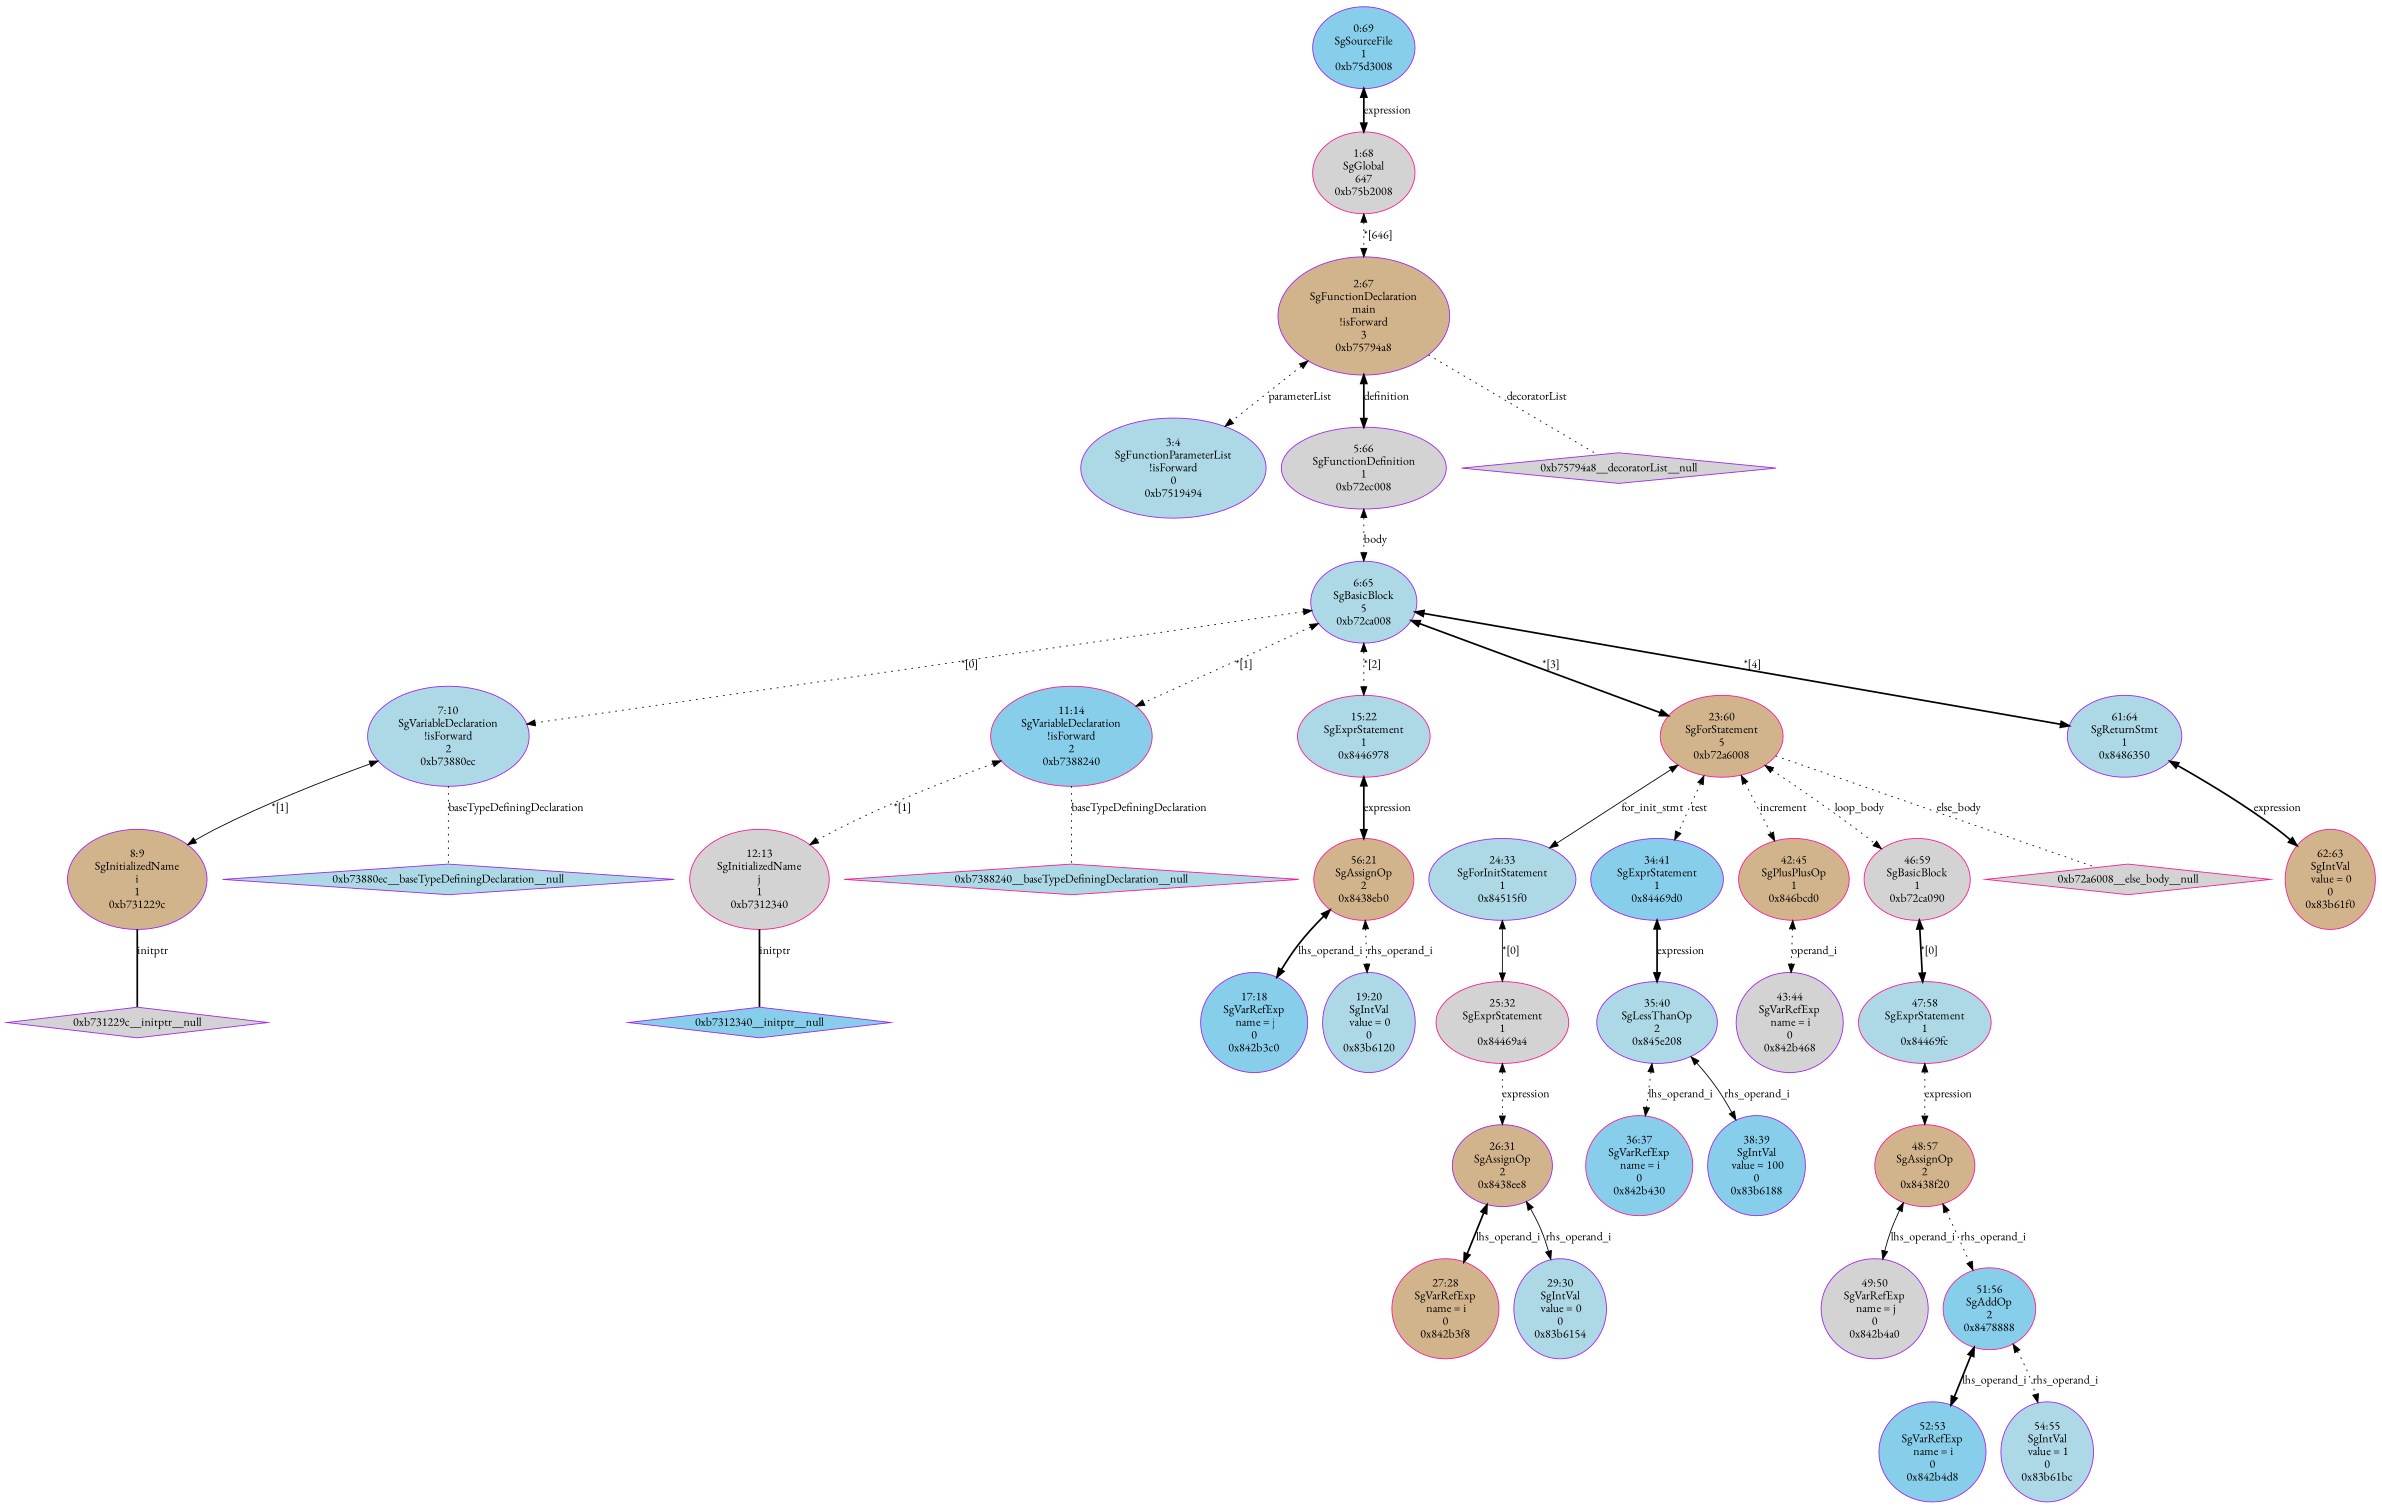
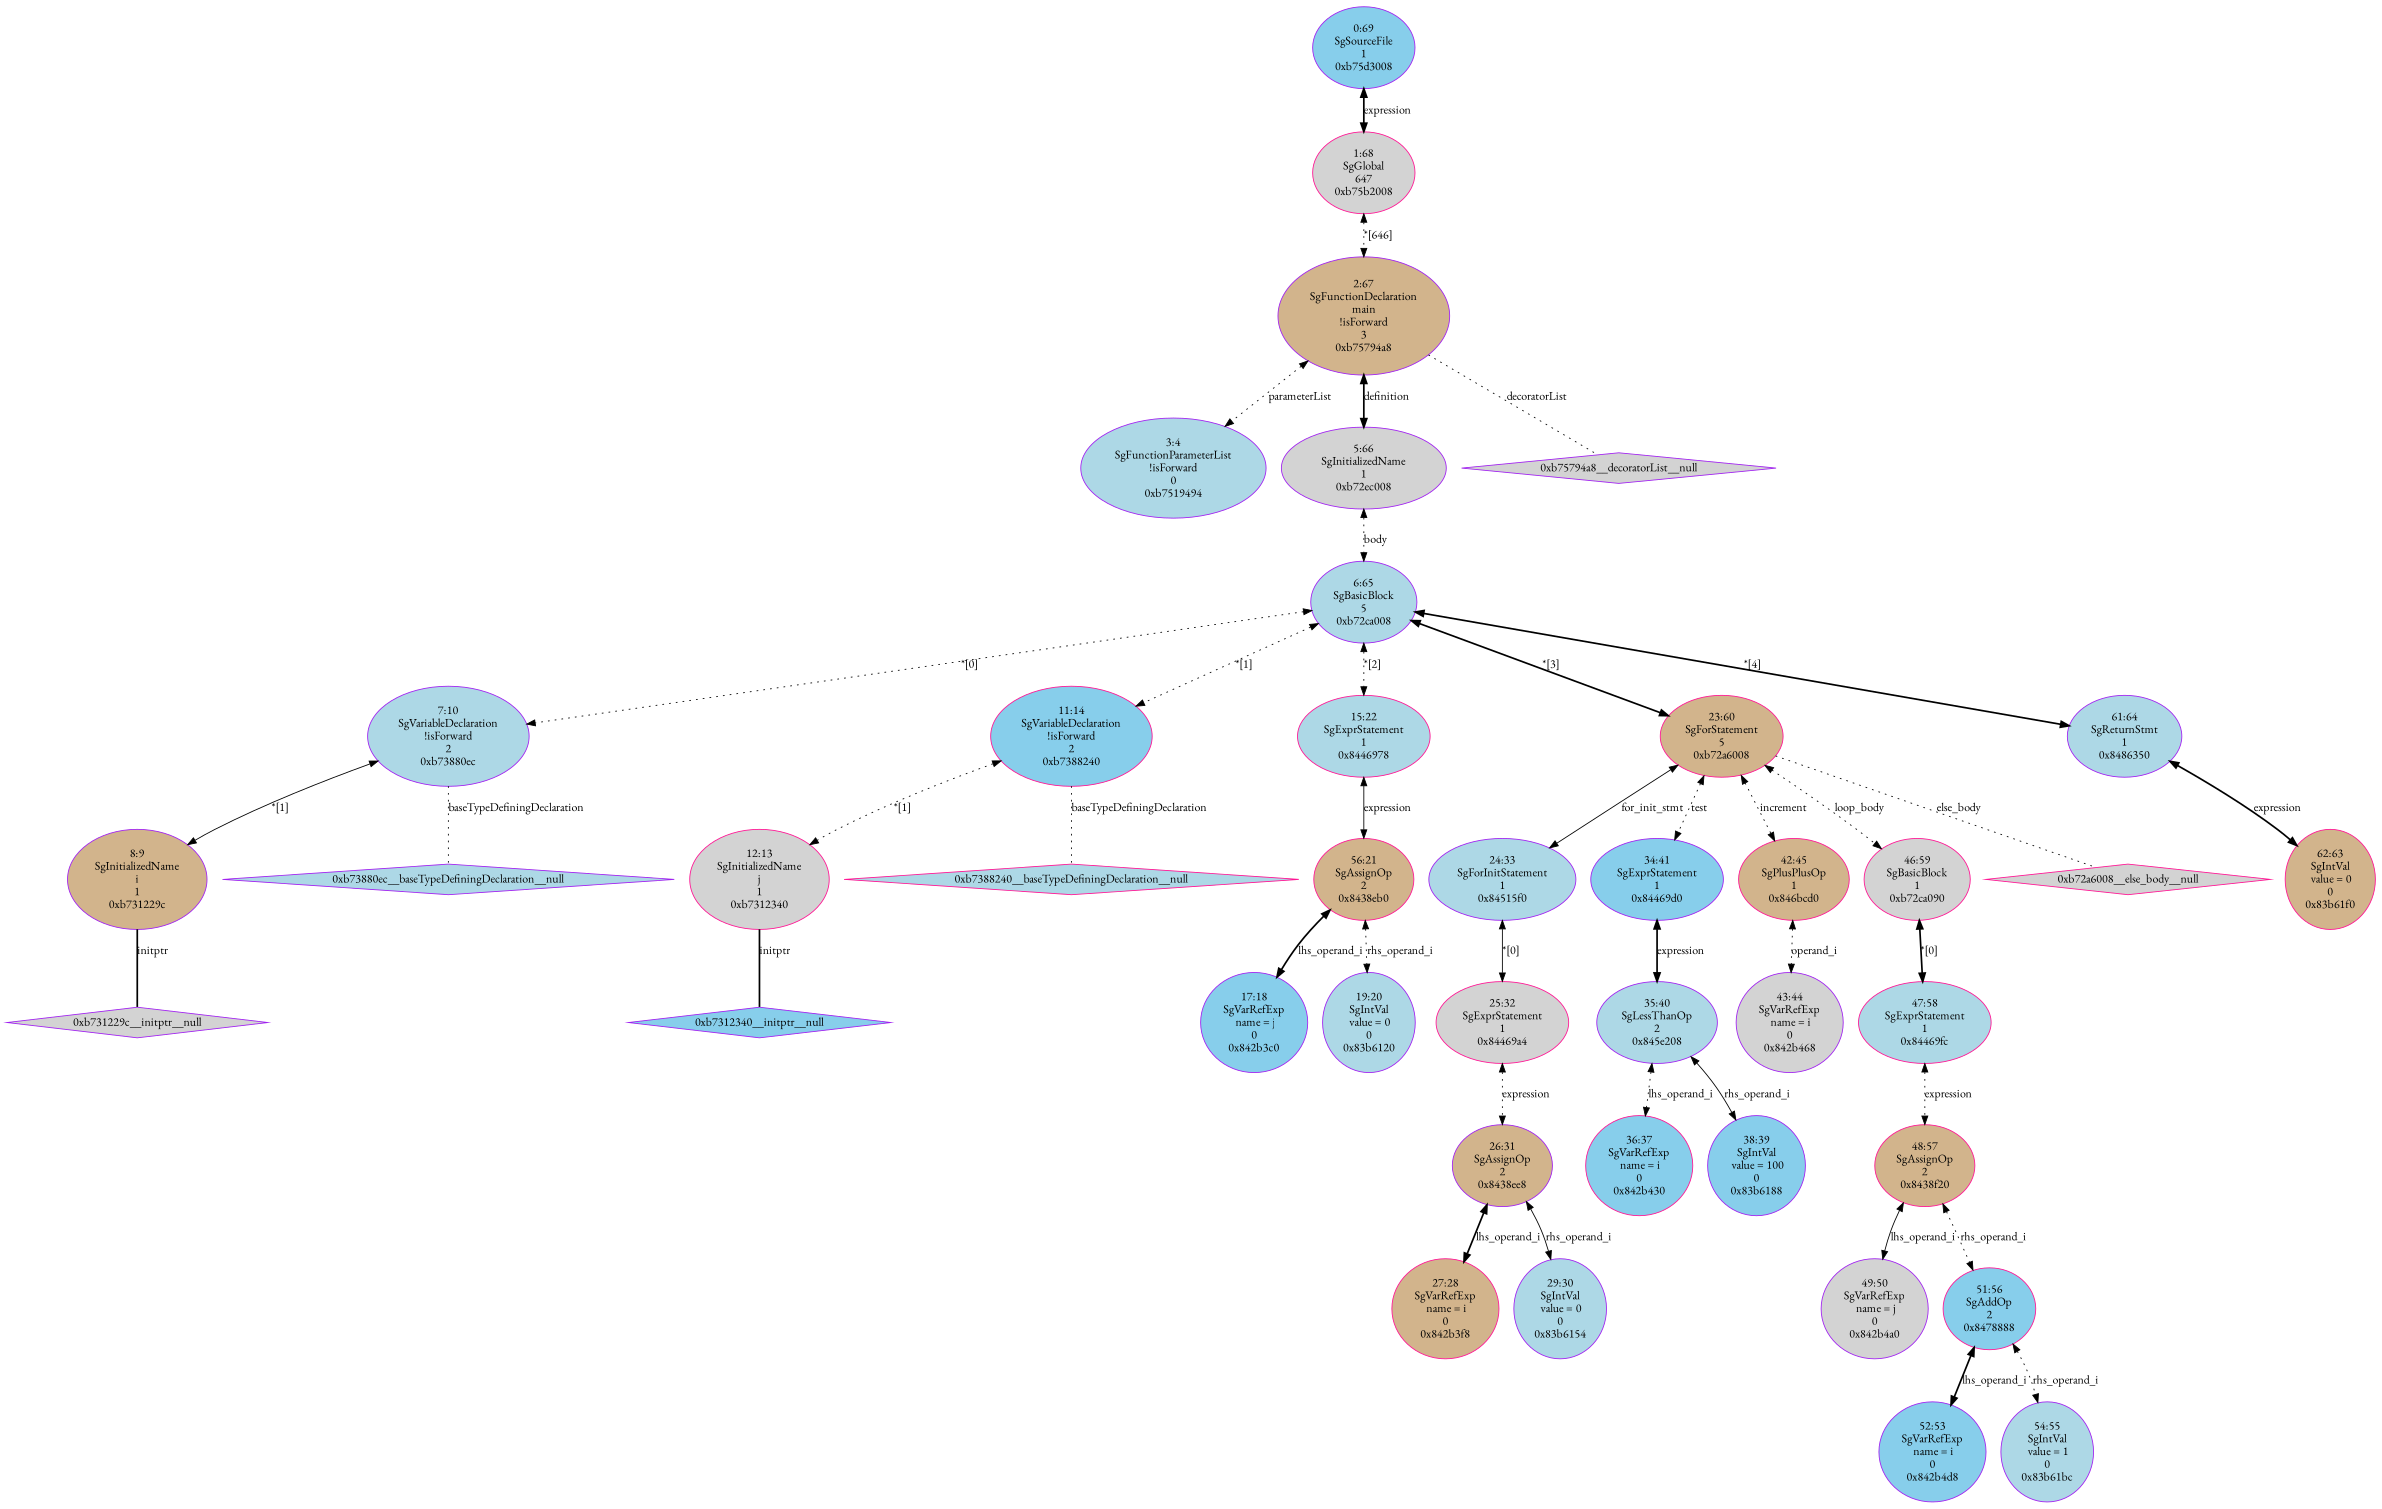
(1364, 468) -> (1364, 468)
(1364, 808) -> (1364, 808)
